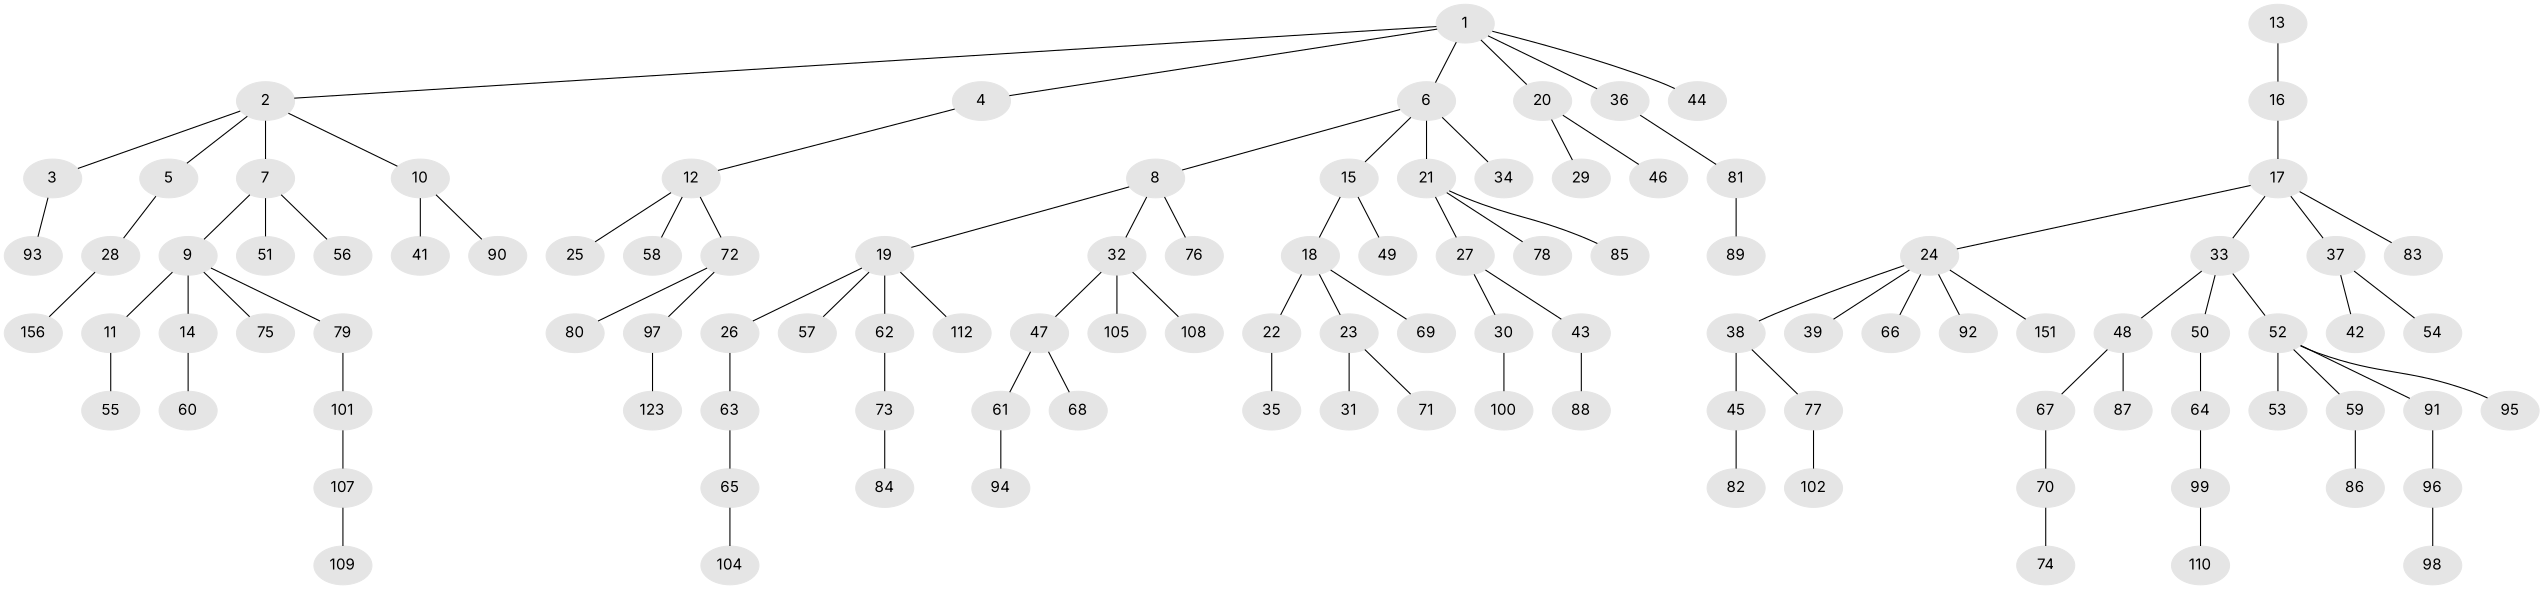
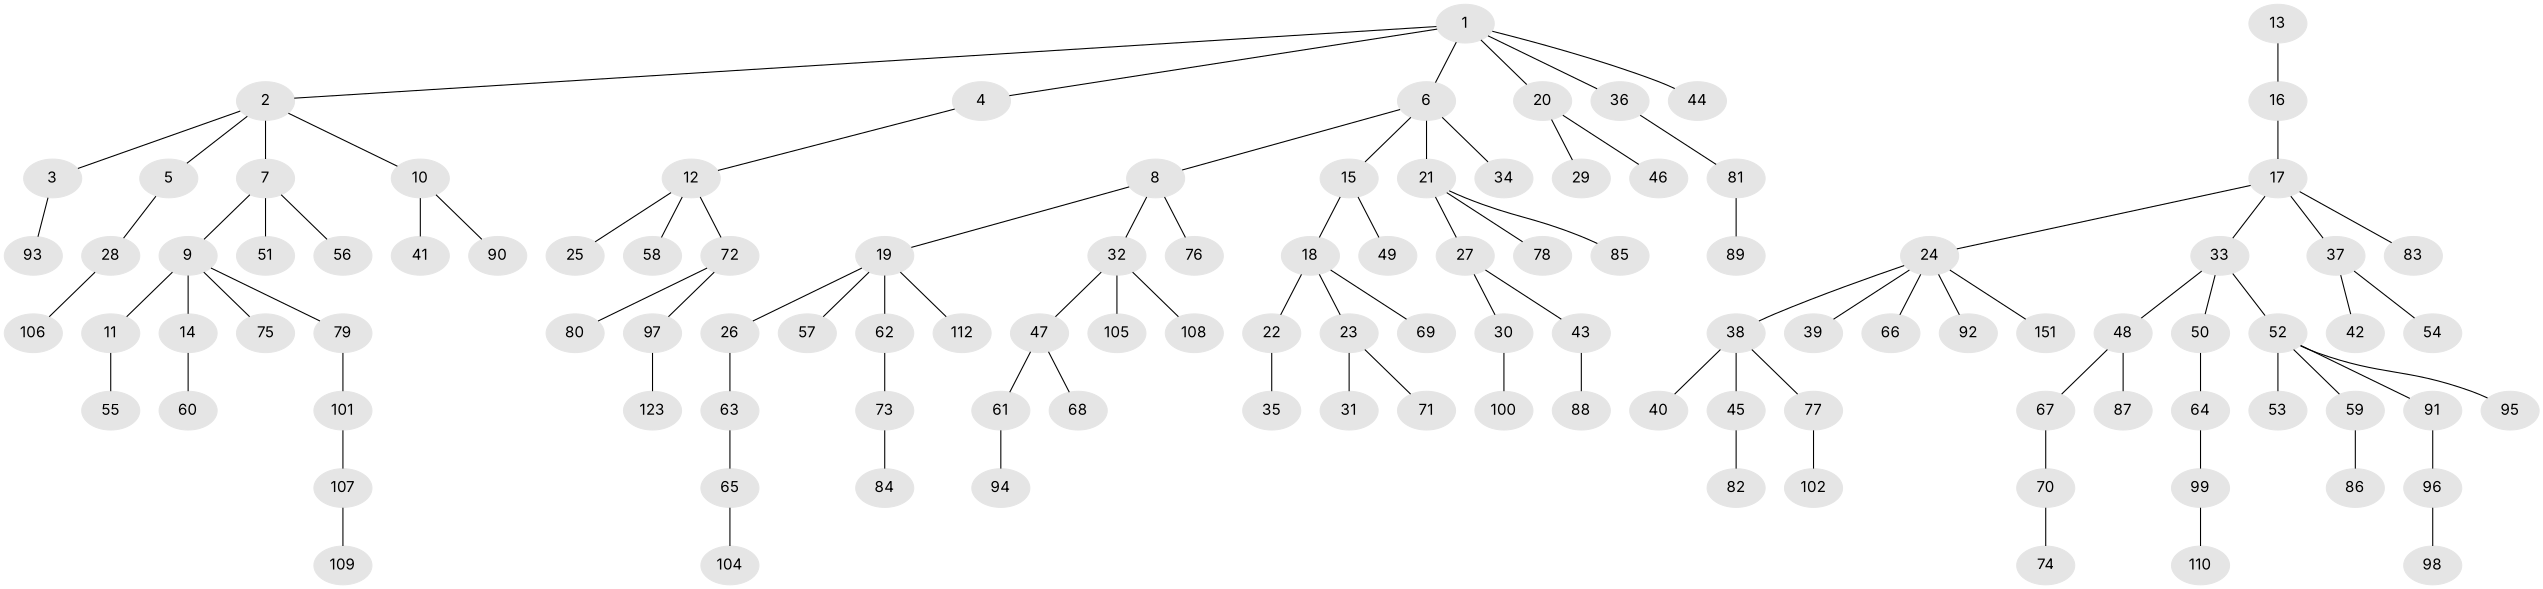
(33, 333) -> (33, 333)
none -> (1659, 411)
